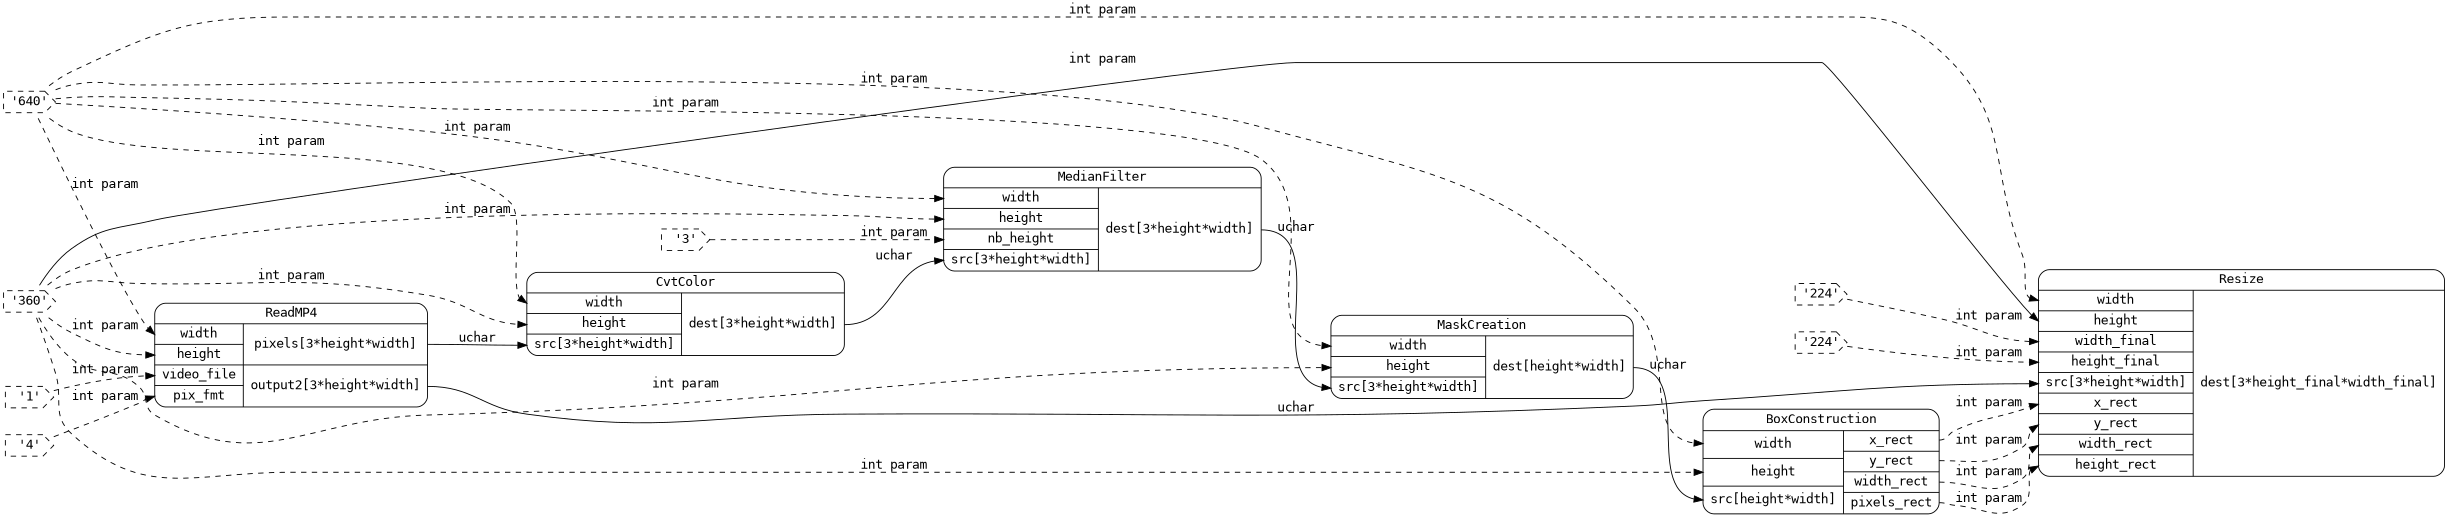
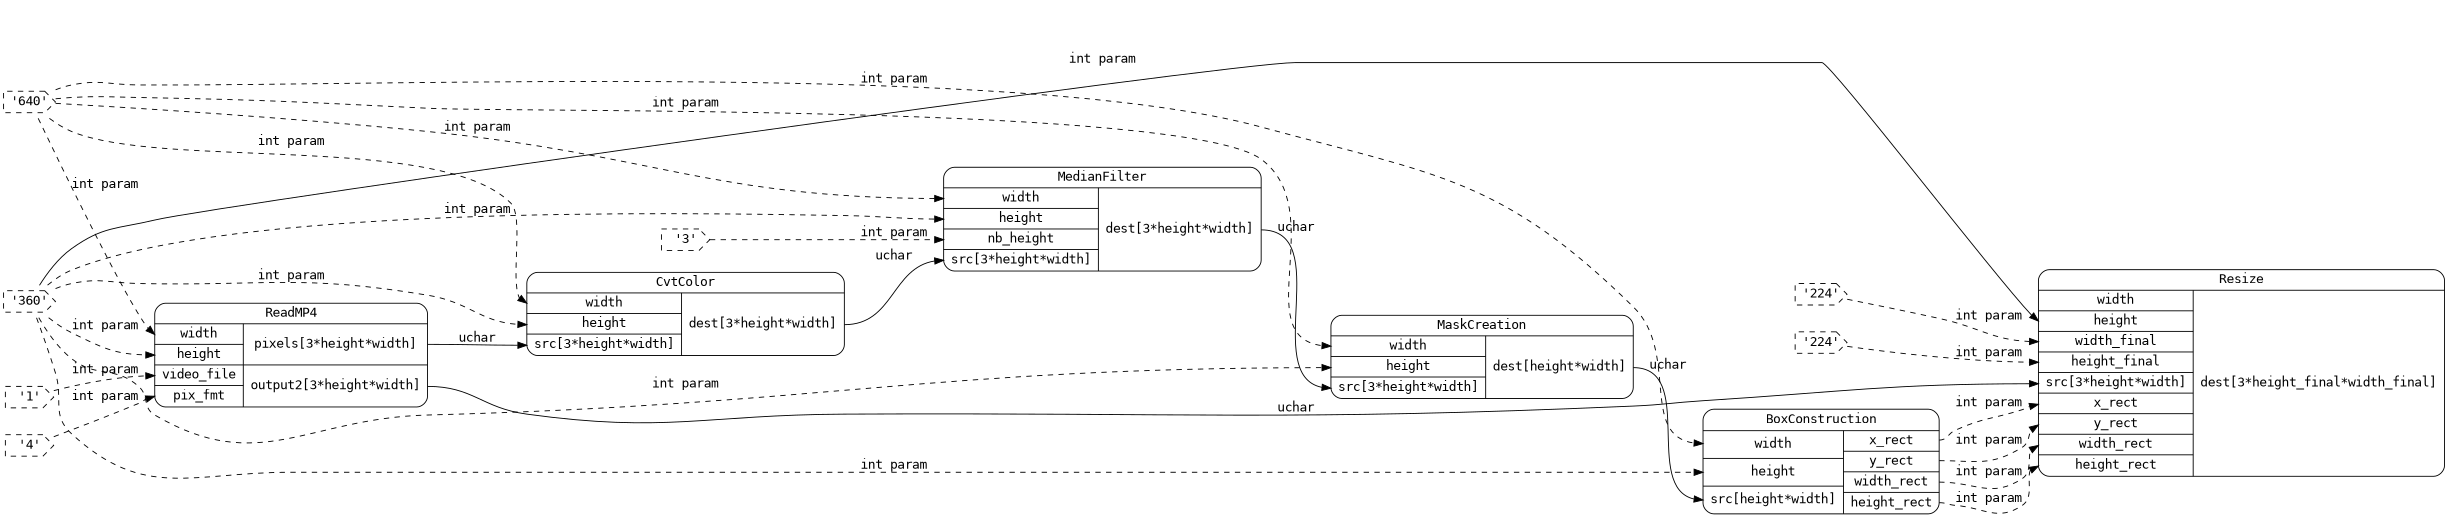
(1127, 17) -> none
(1891, 503) -> (1891, 503)
